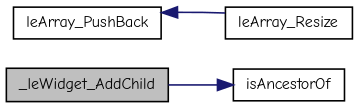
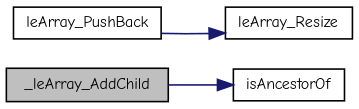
(202, 12) -> (185, 34)
(87, 85) -> (87, 85)
